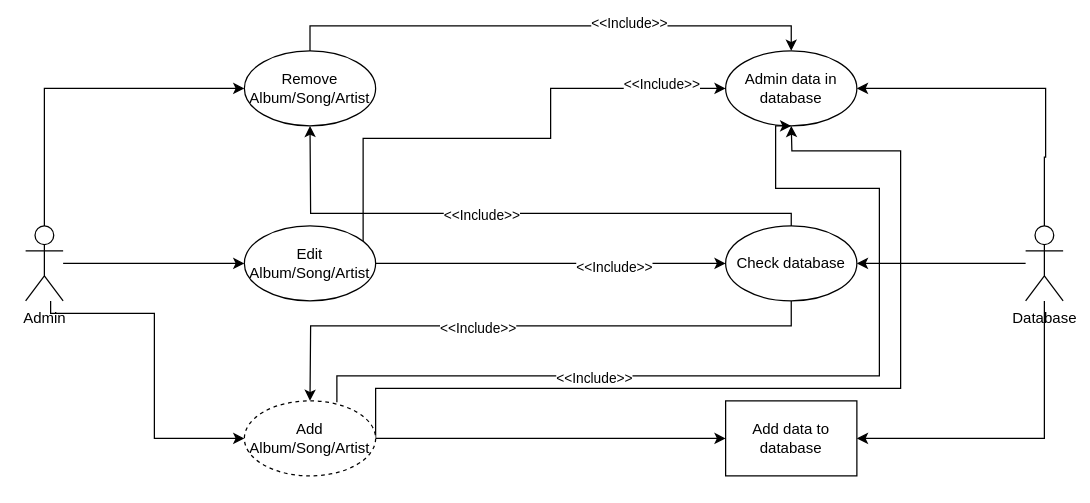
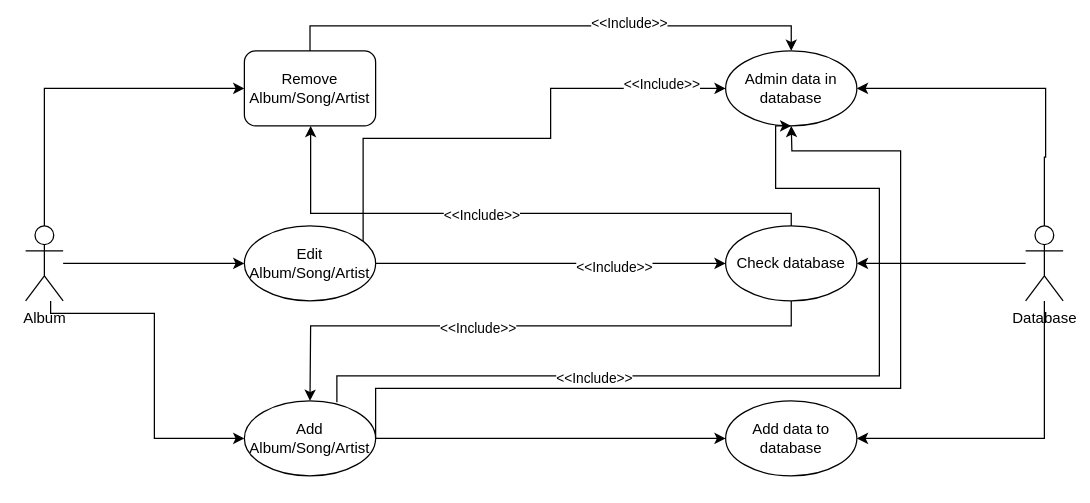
(310, 88) -> (310, 88)
(45, 318) -> (45, 318)
(310, 438) -> (310, 438)
(791, 438) -> (791, 438)
